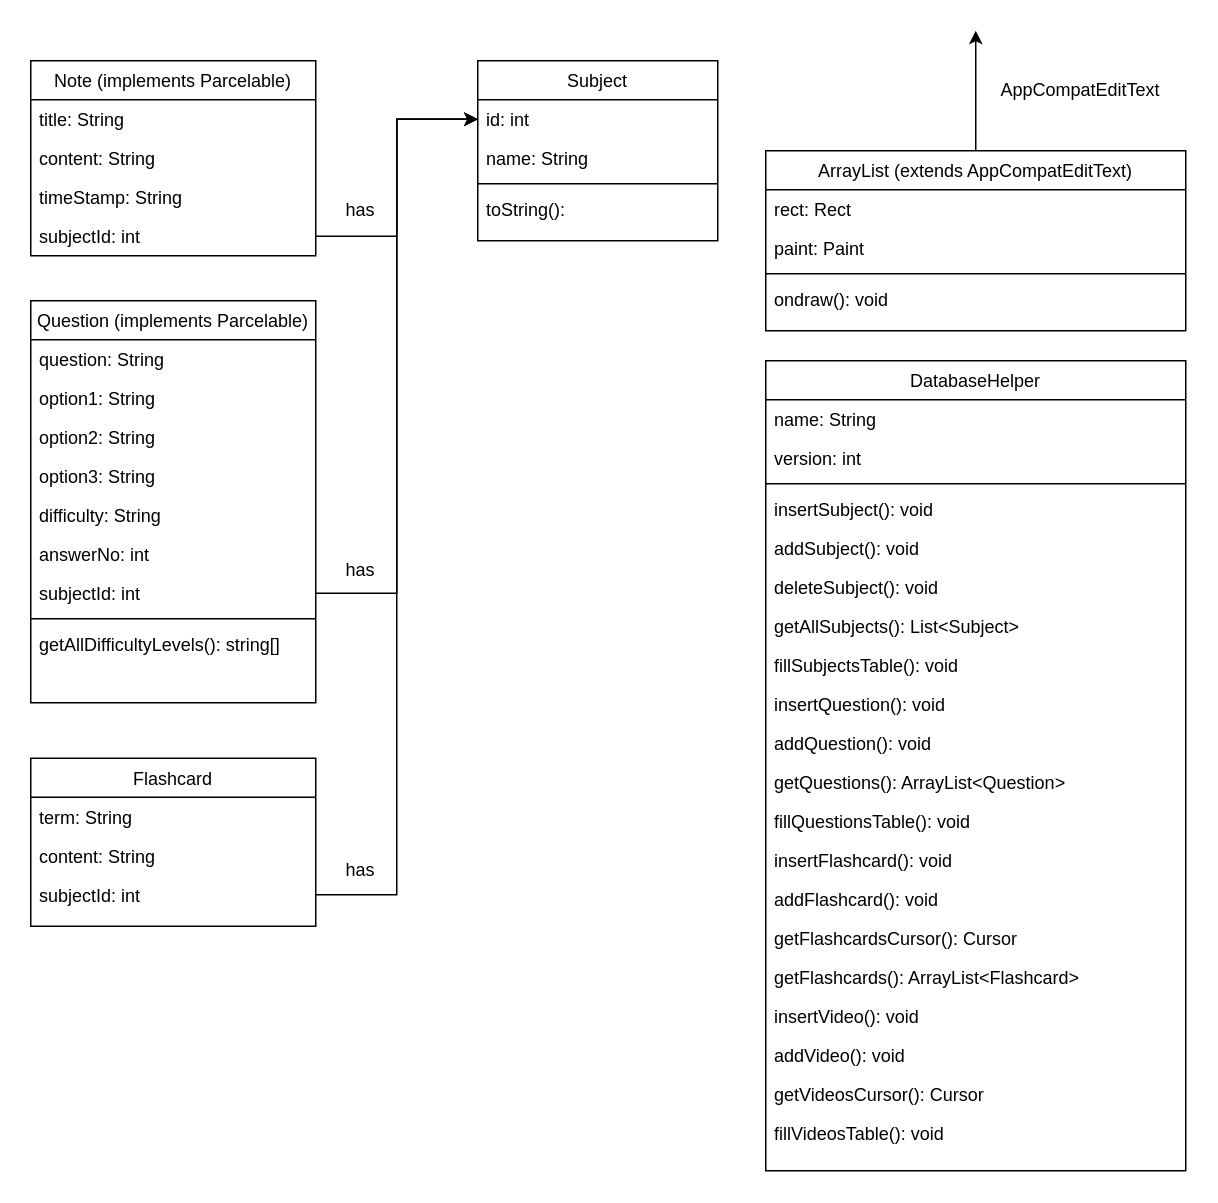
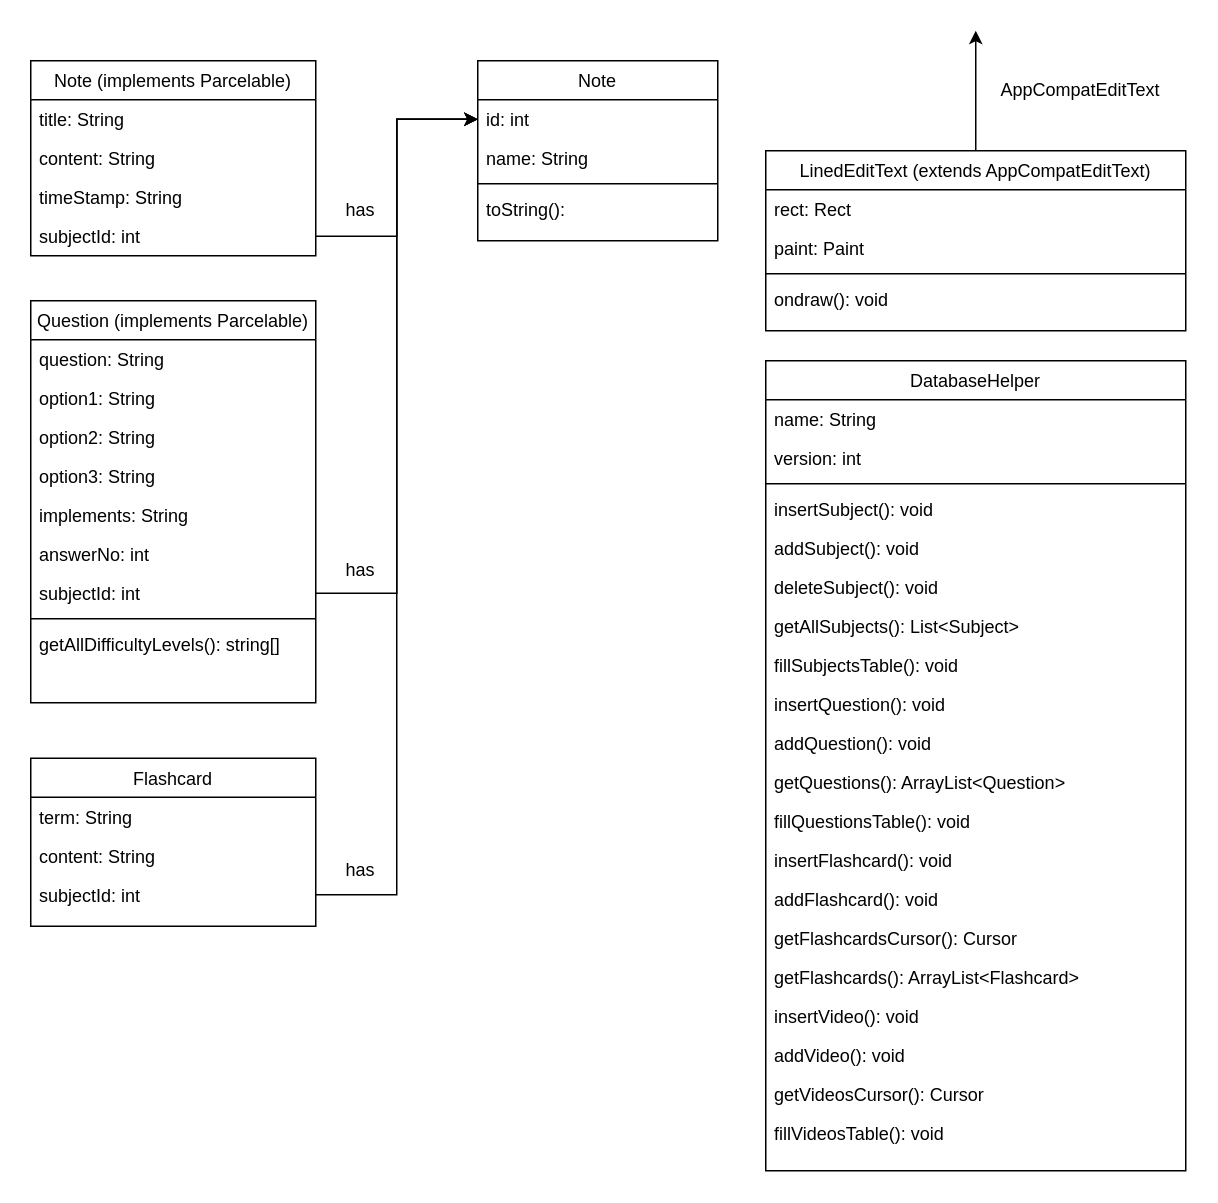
(597, 81) -> (597, 81)
(975, 171) -> (975, 171)
(116, 516) -> (118, 516)
